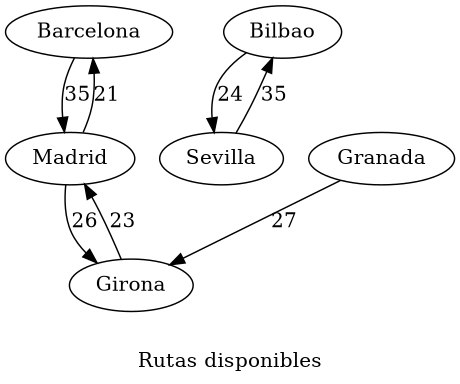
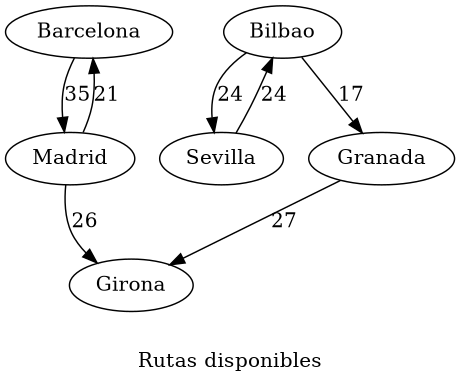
none -> (327, 89)
(275, 95) -> (275, 95)
(107, 228) -> none
